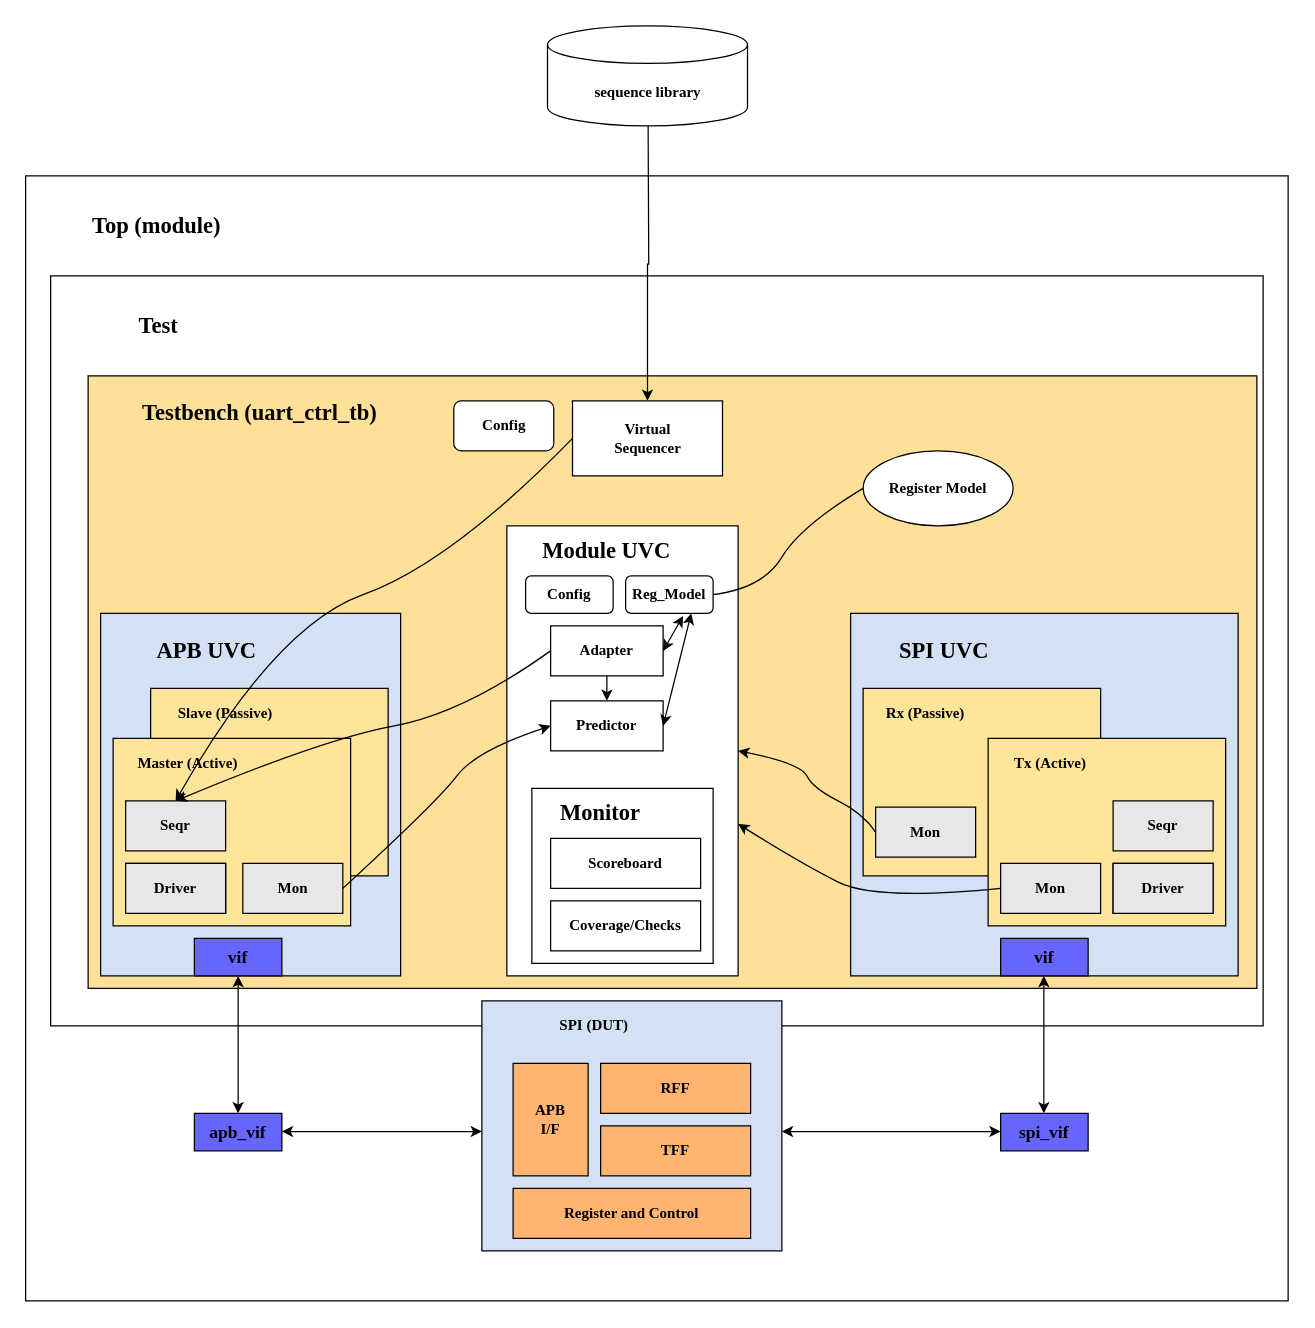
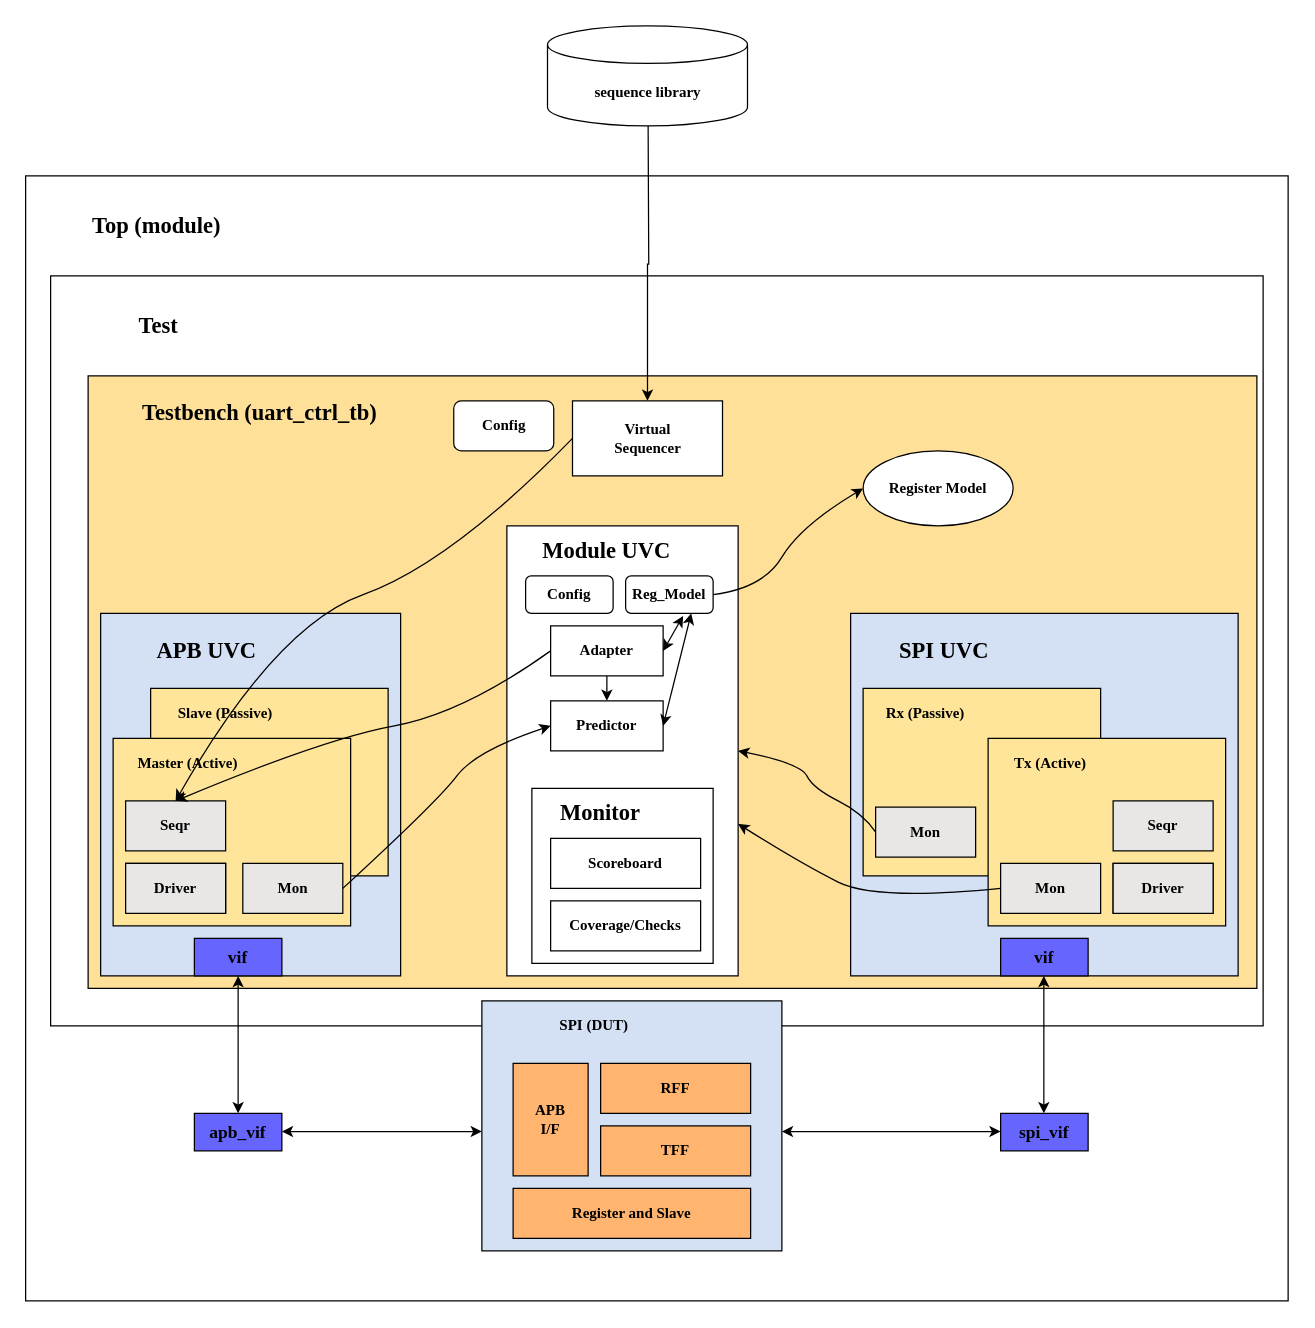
(858, 491) -> (855, 493)
(632, 1213) -> (632, 1213)
